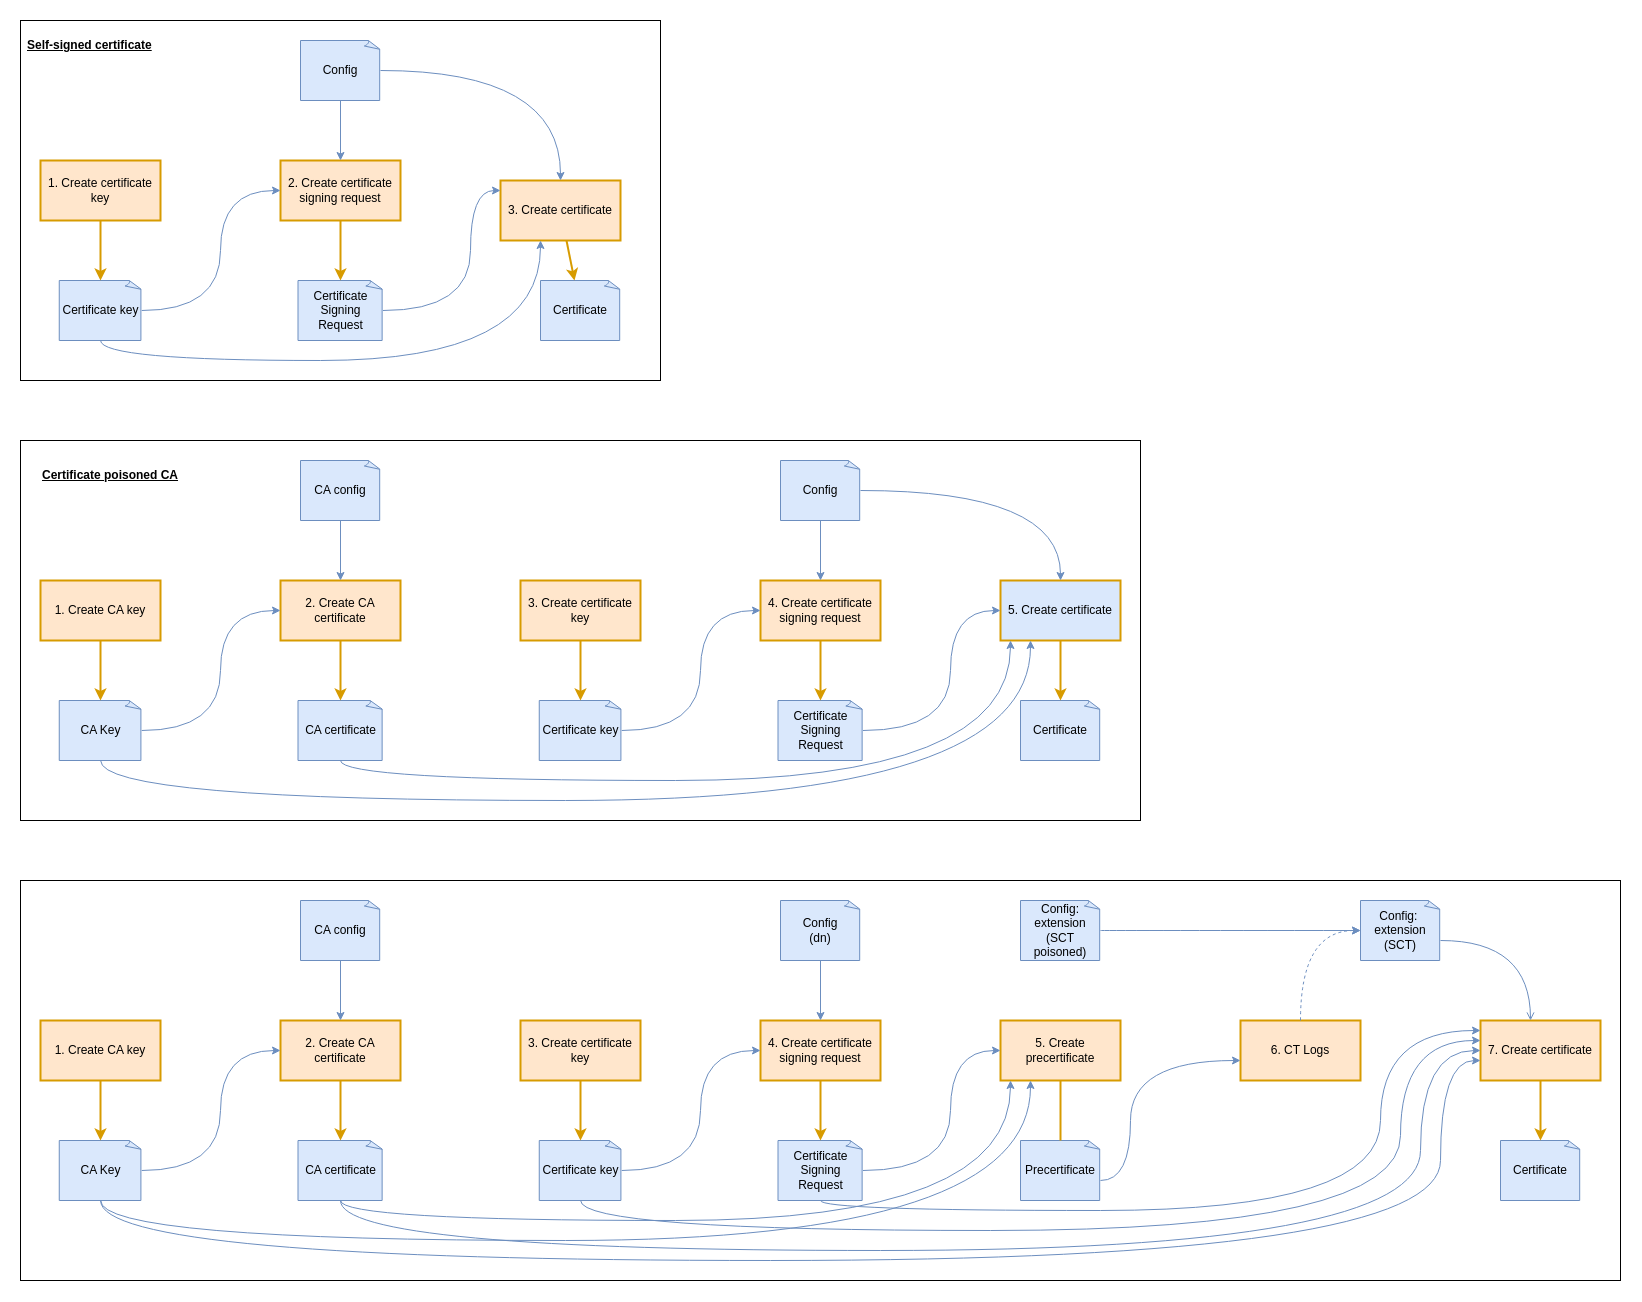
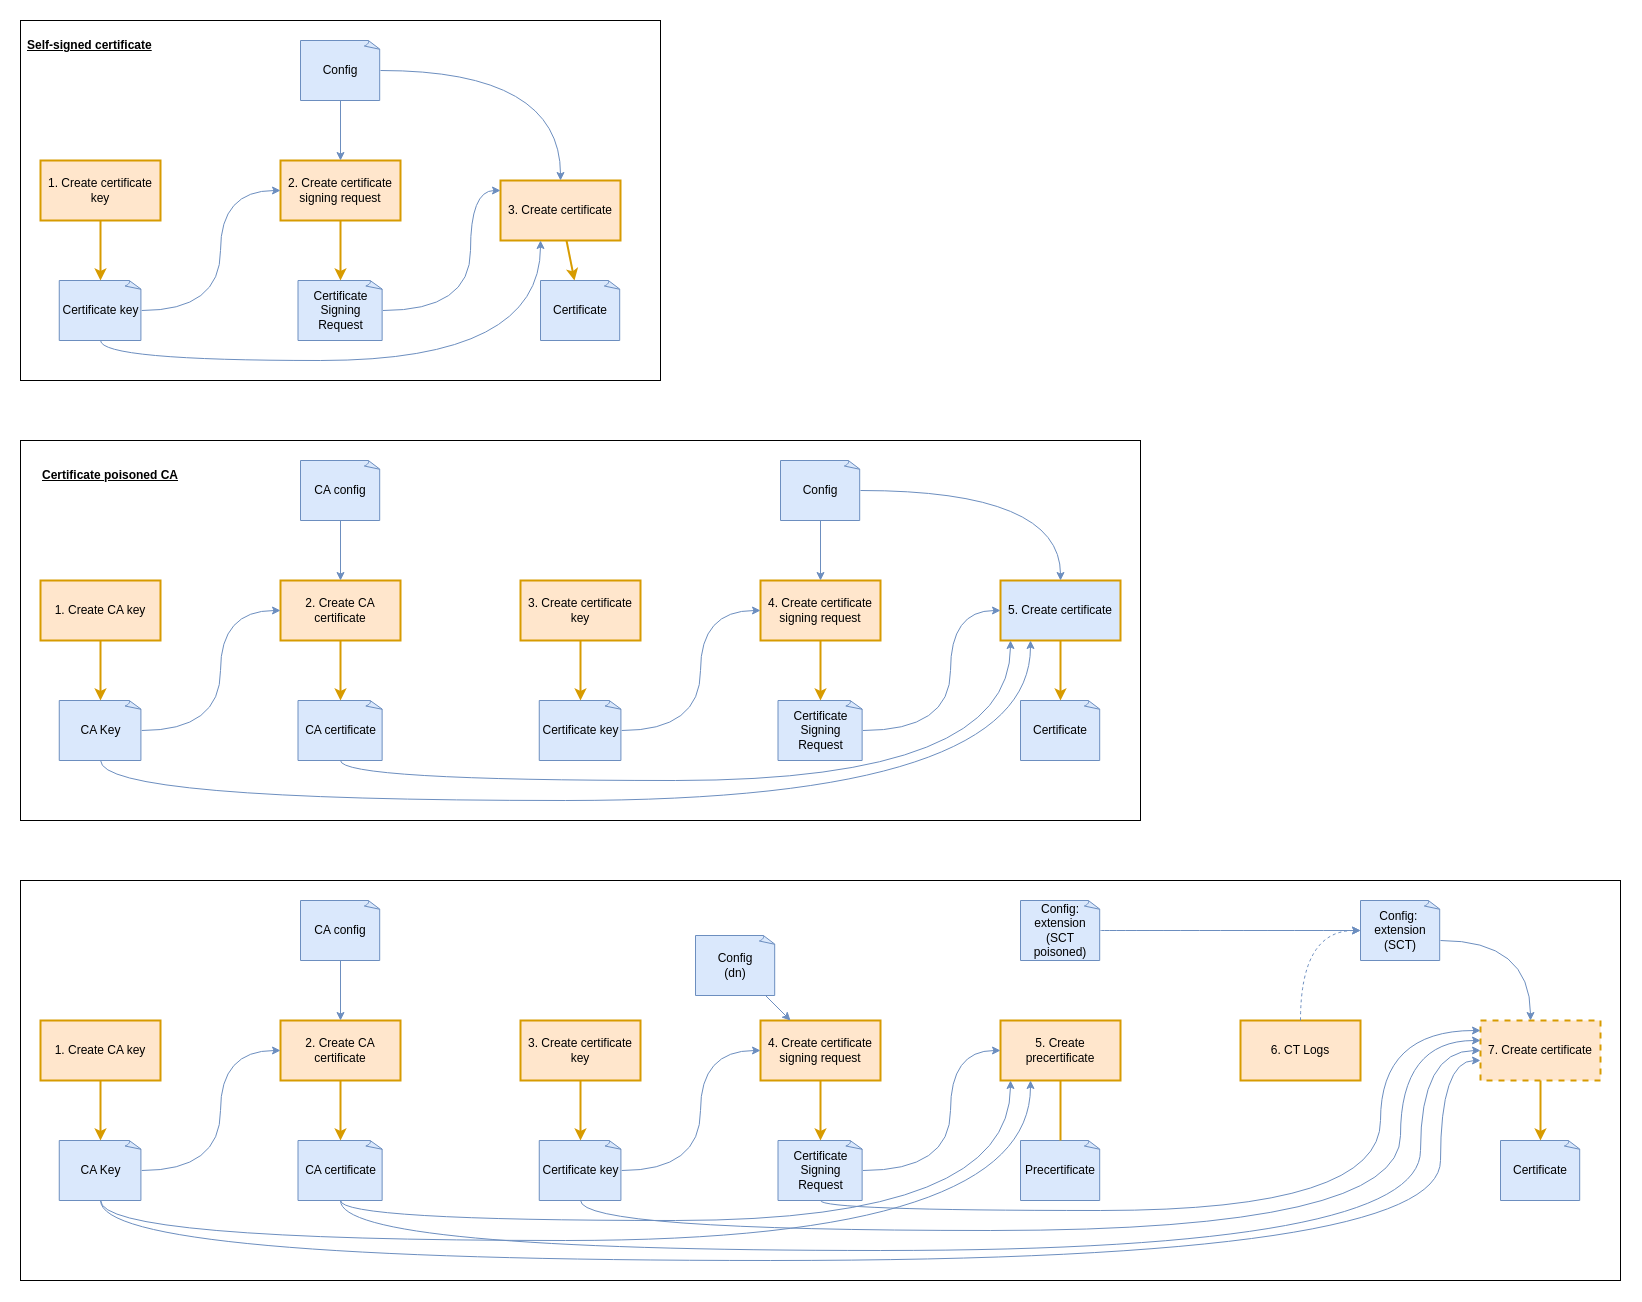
(821, 931) -> (736, 966)
(1530, 1014) -> (1530, 1012)
(1541, 1051) -> (1541, 1051)
(1139, 1092) -> none
